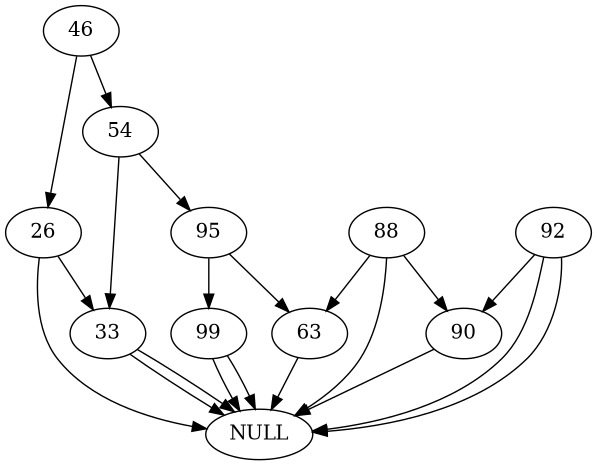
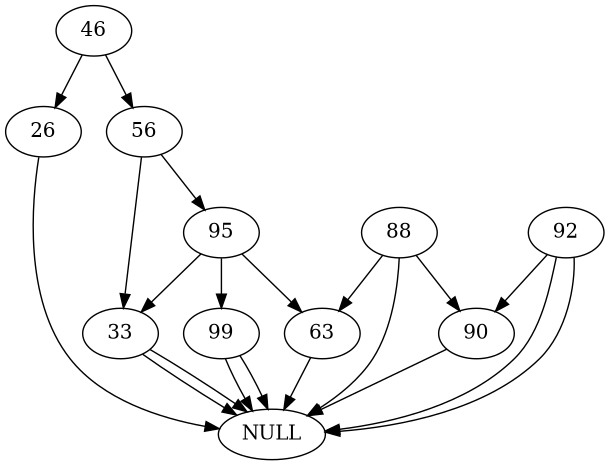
(121, 132) -> (144, 132)
(72, 277) -> (176, 278)
